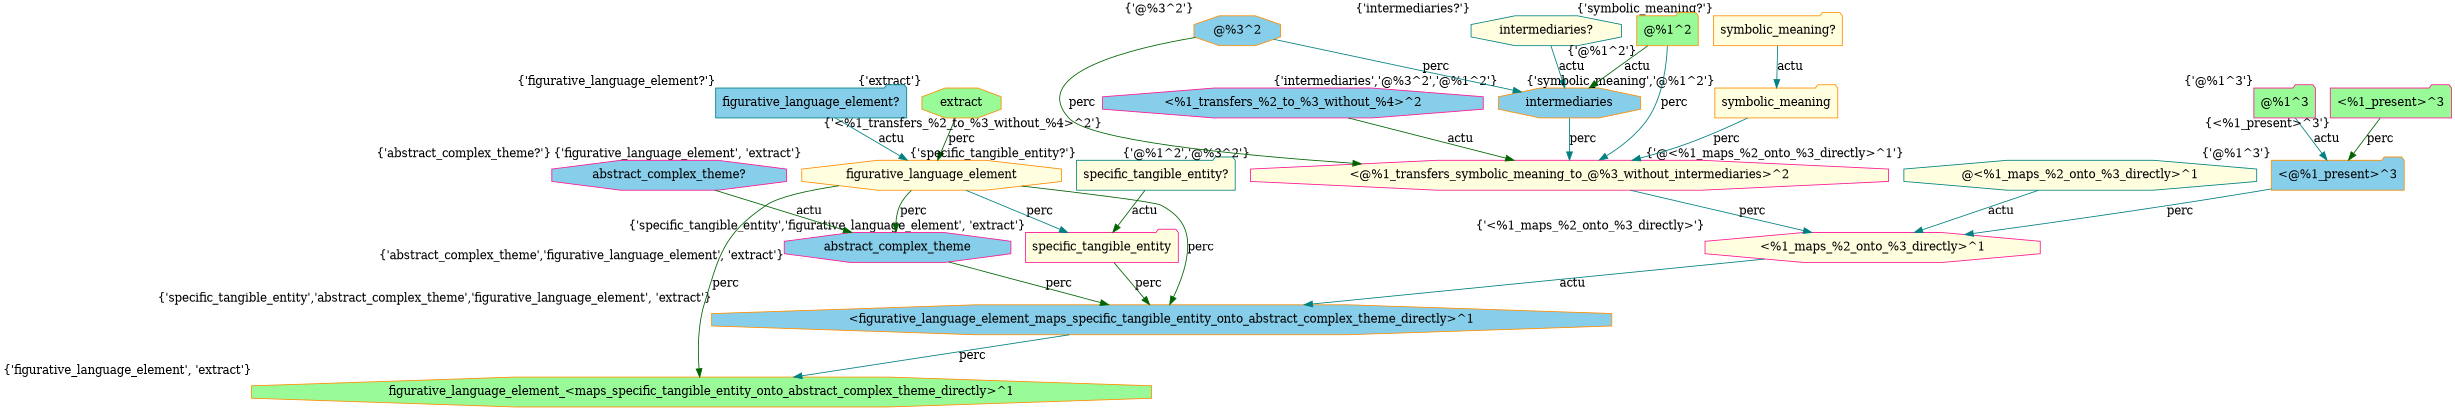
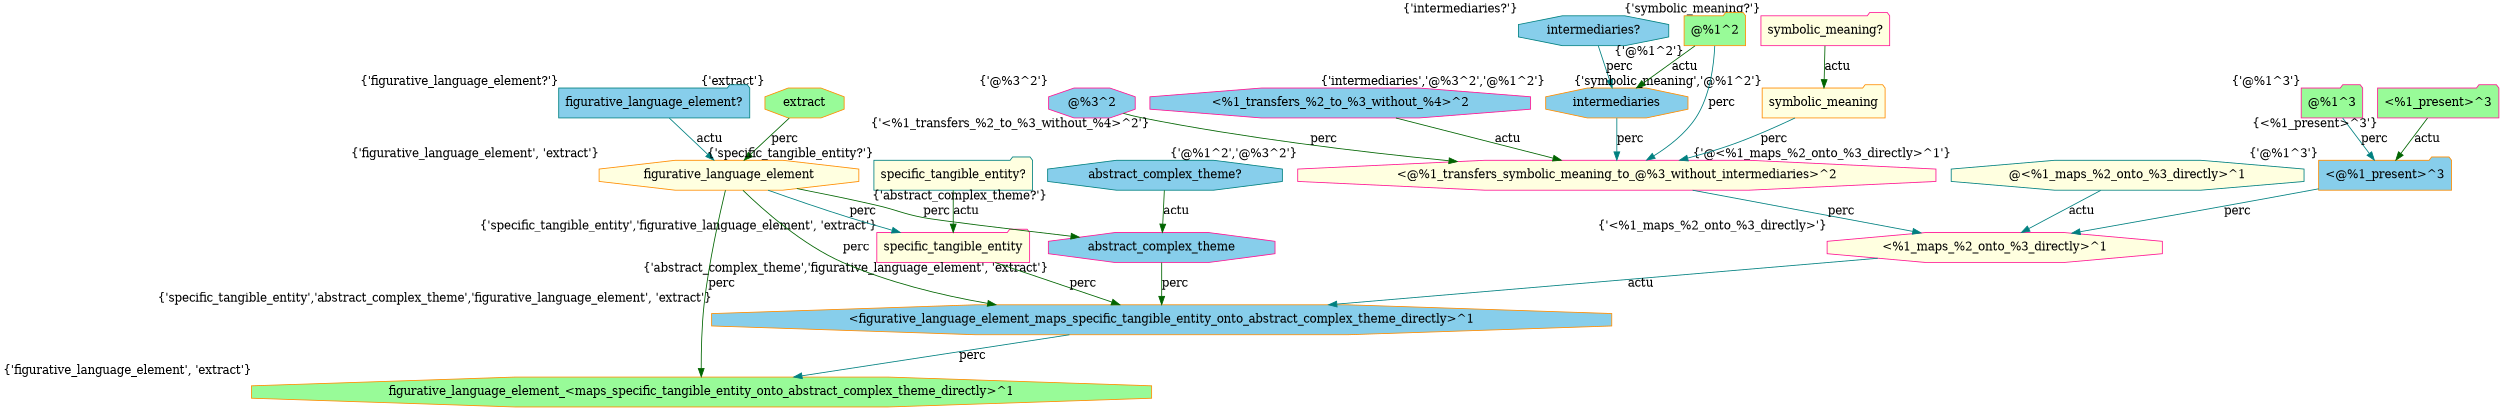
(1237, 31) -> (1092, 103)
(1546, 31) -> (1594, 31)
(1778, 31) -> (1825, 31)
(1777, 63) -> (1825, 63)
(1393, 65) -> none
(1572, 67) -> (1619, 67)
(2327, 139) -> (2374, 139)
(2380, 139) -> (2427, 139)
(669, 175) -> (1165, 175)
